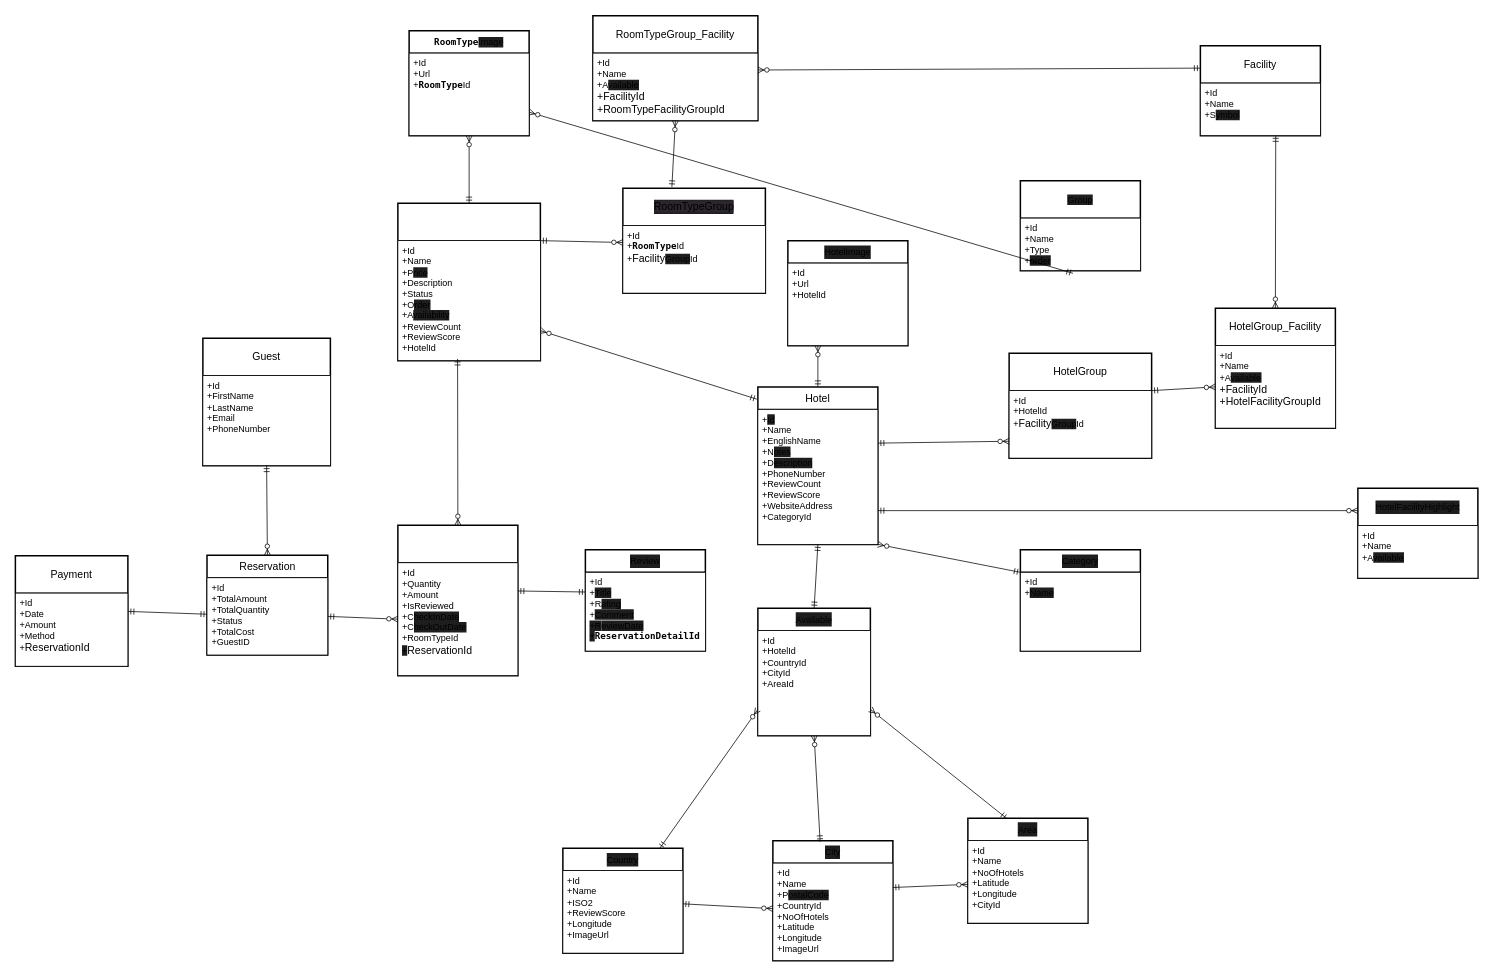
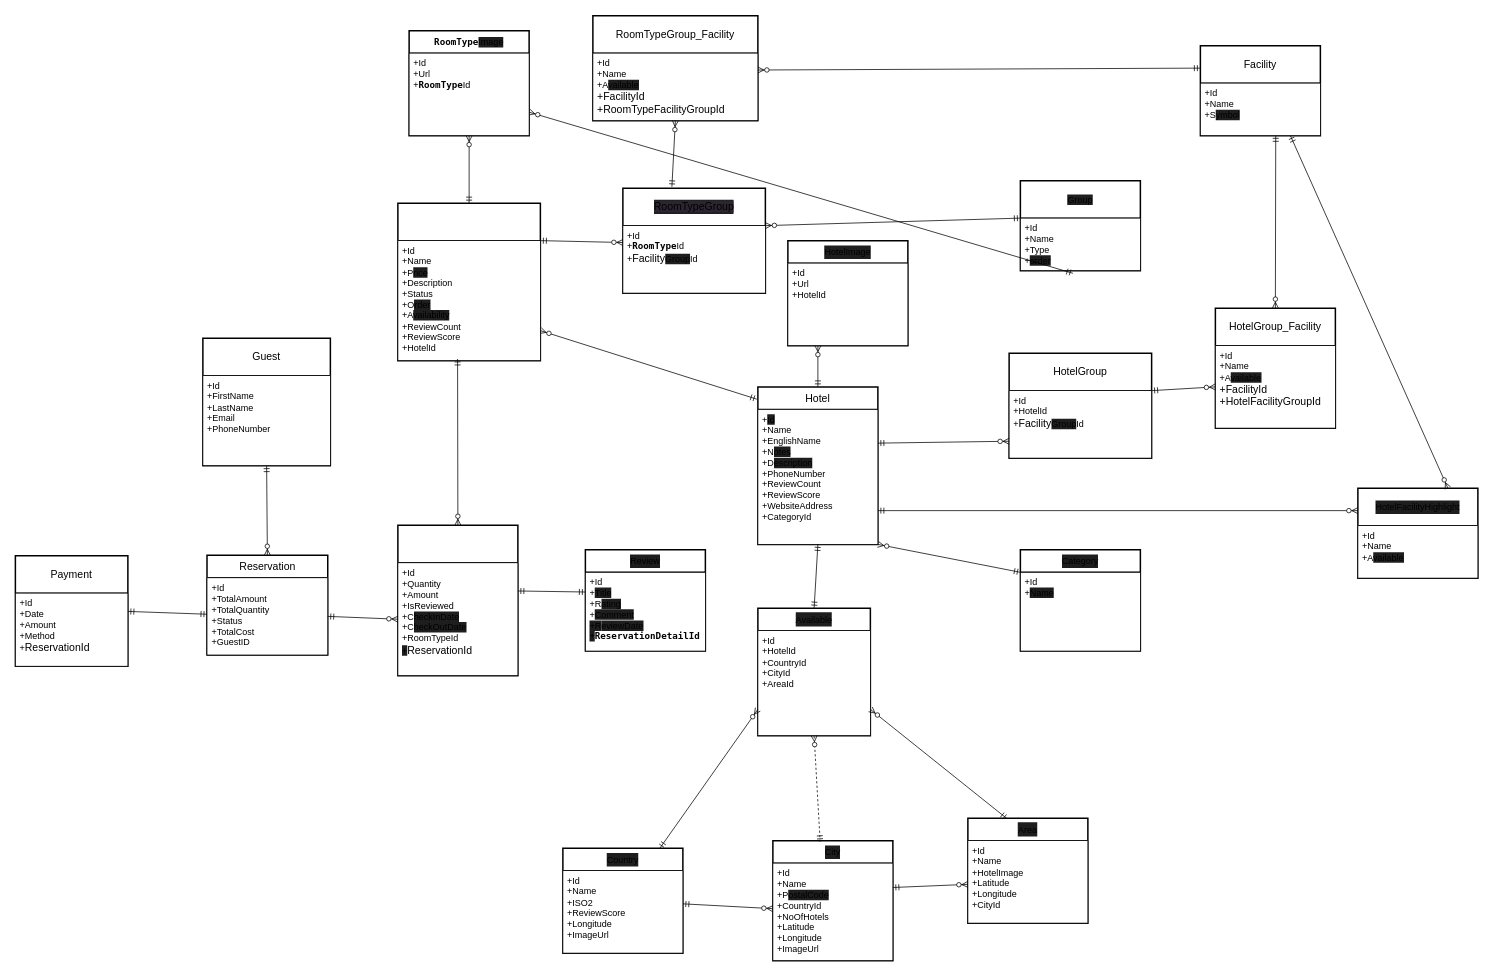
none -> (893, 222)
none -> (1370, 313)
(817, 786) -> (817, 786)
(999, 878) -> (999, 878)
